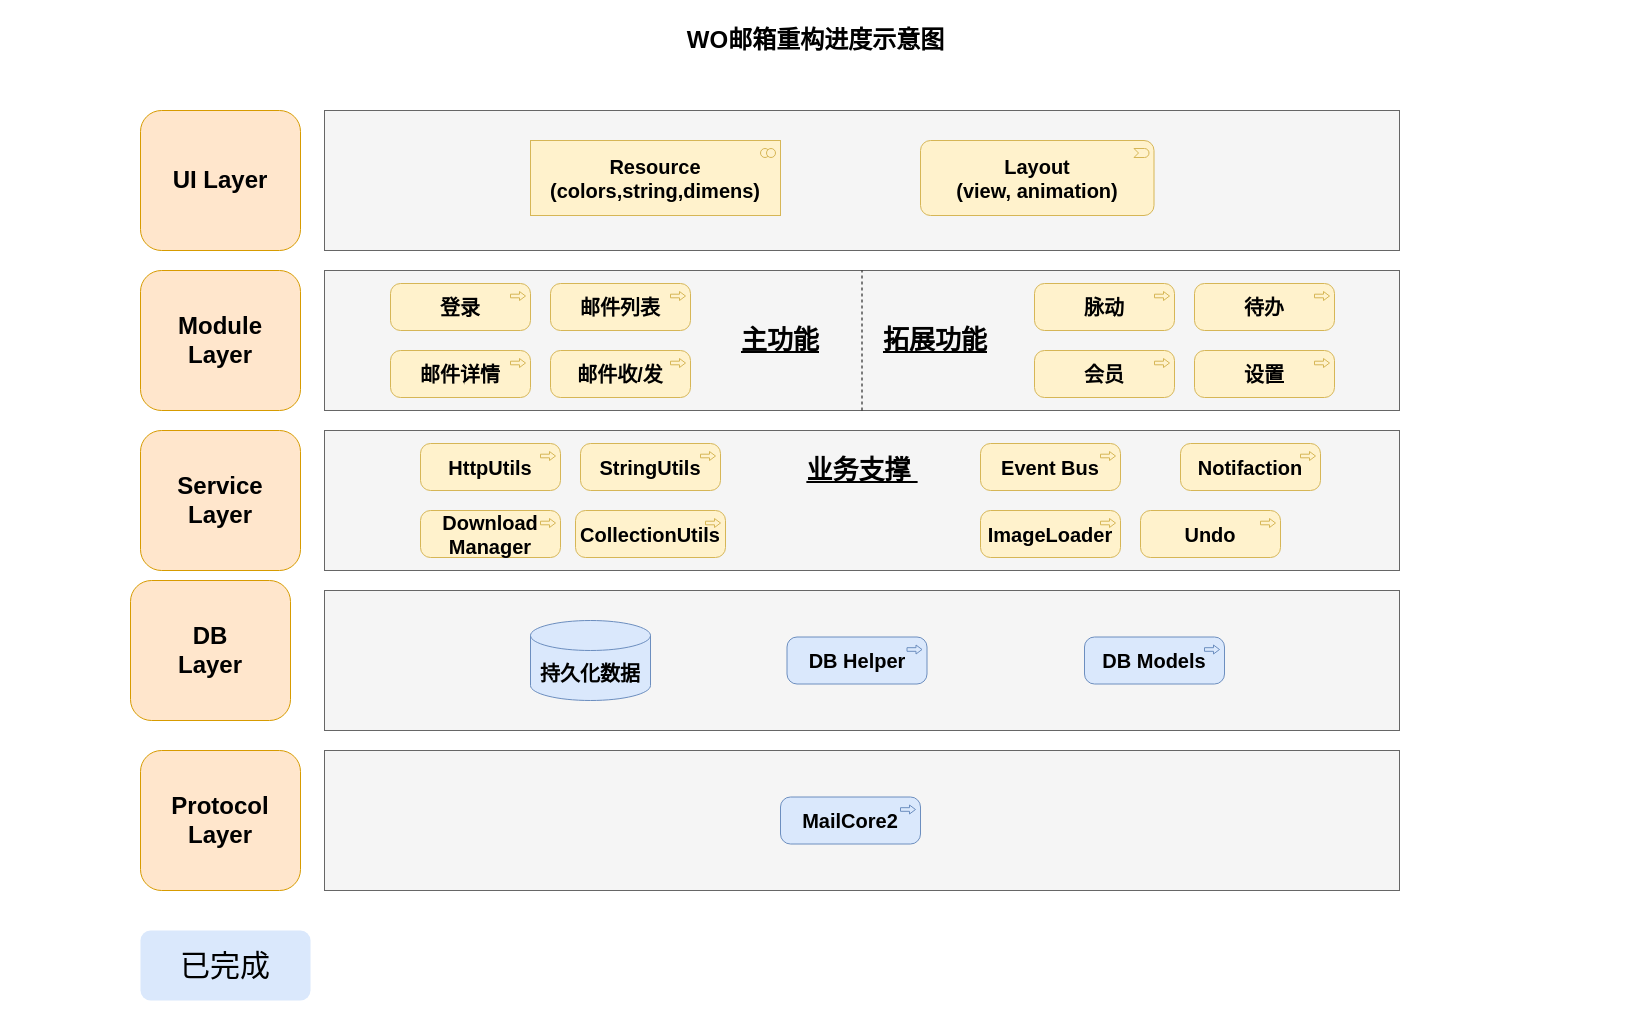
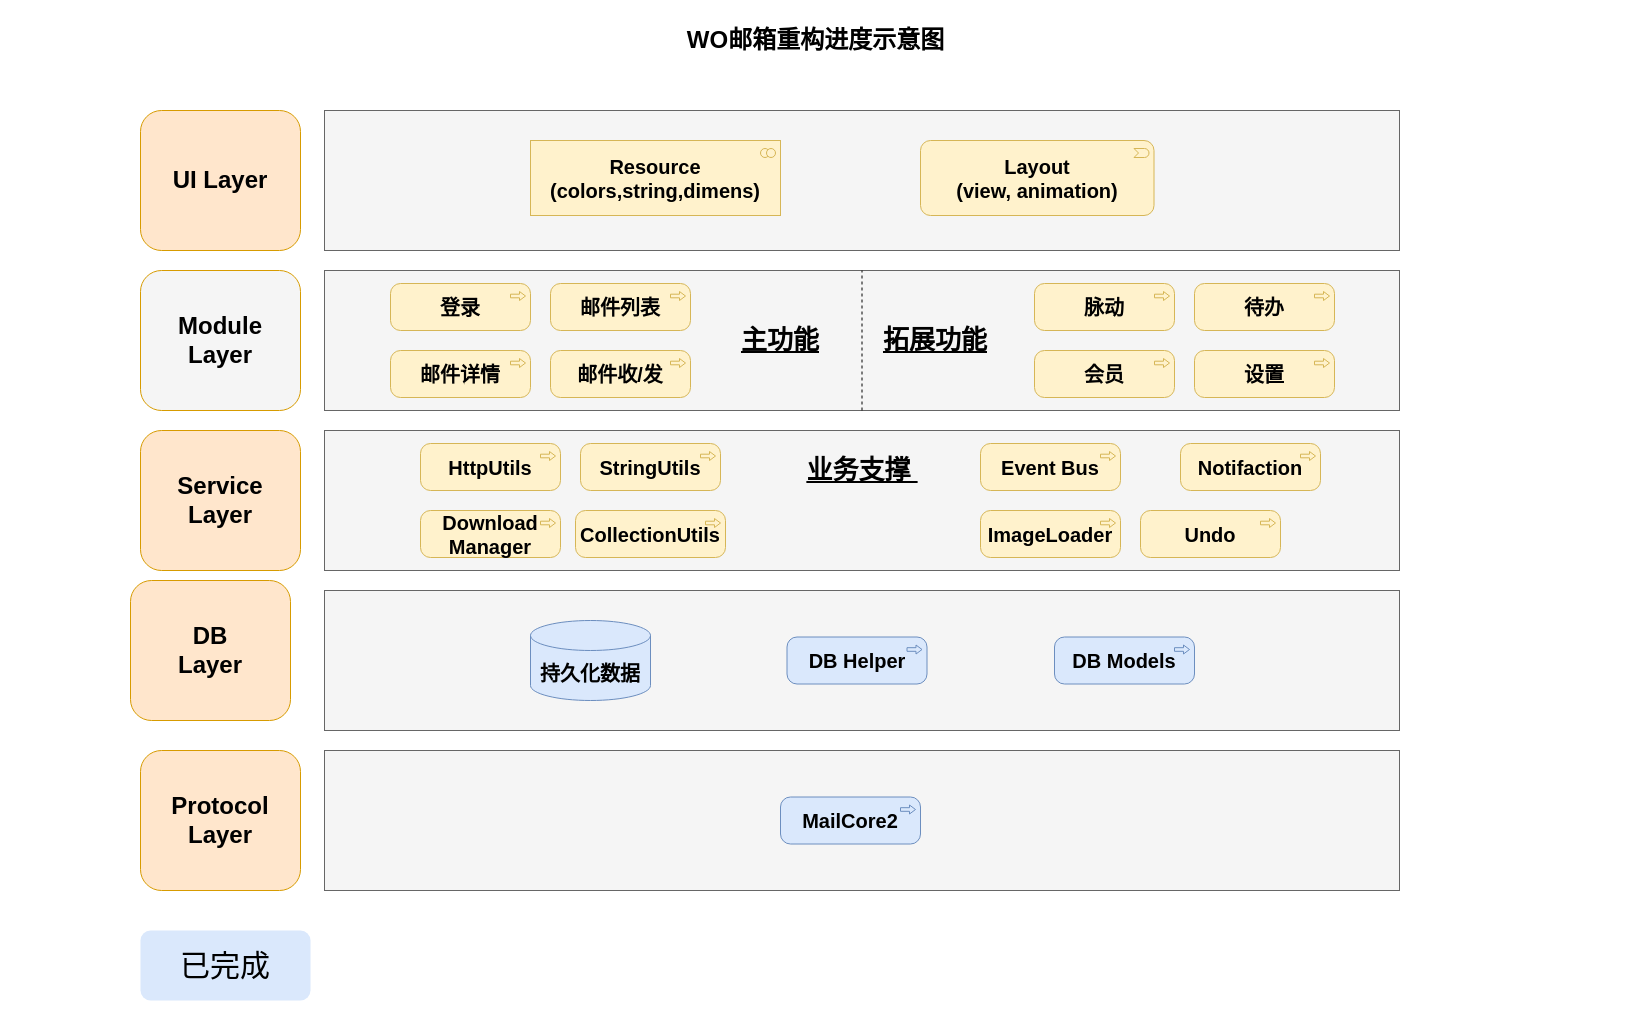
(221, 341) -> (221, 341)
(1155, 661) -> (1125, 661)
